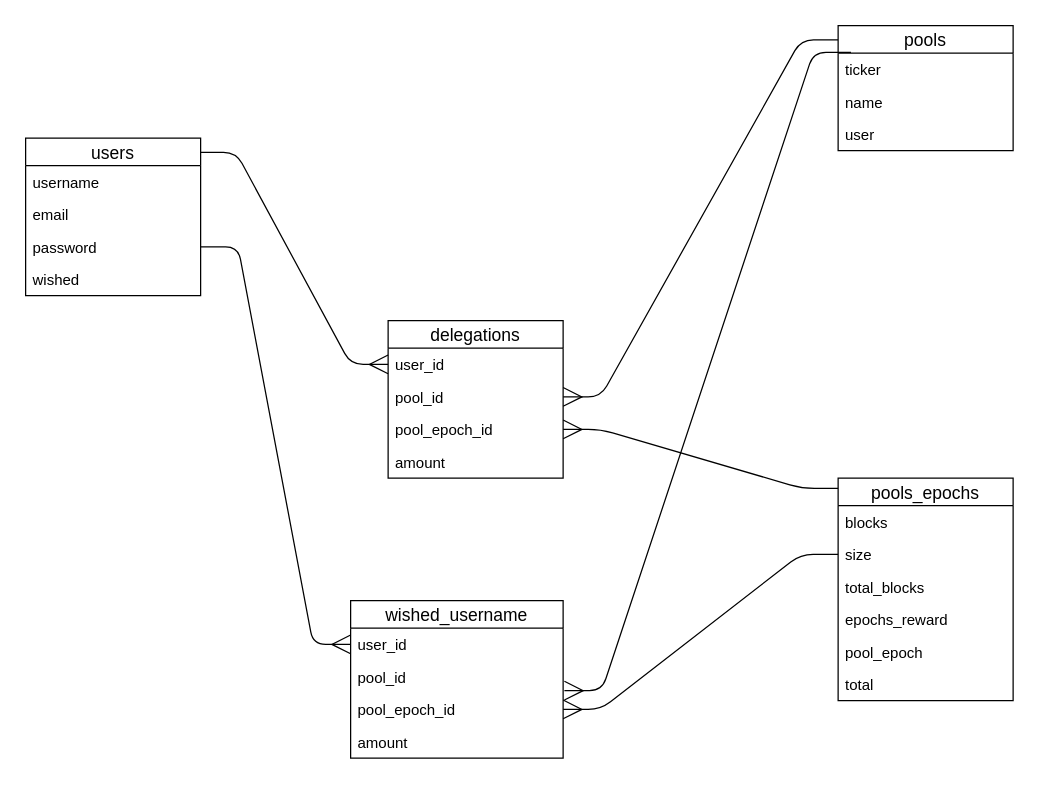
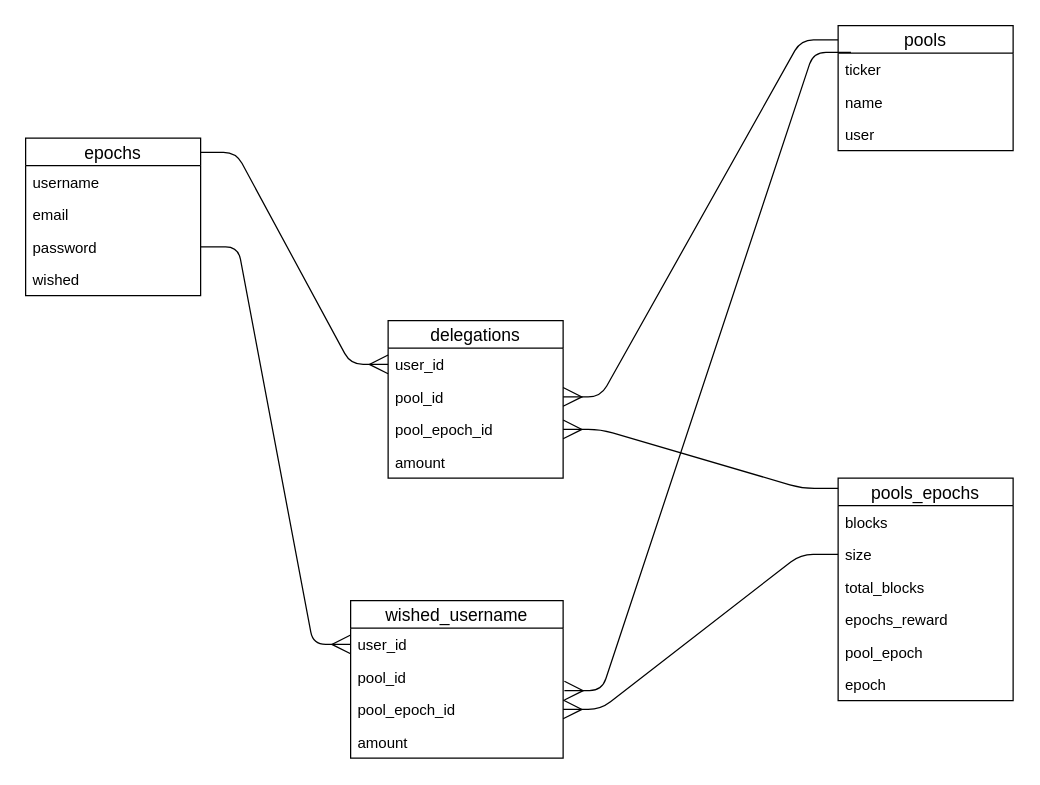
(113, 153) -> (113, 153)
(864, 685) -> (866, 685)
